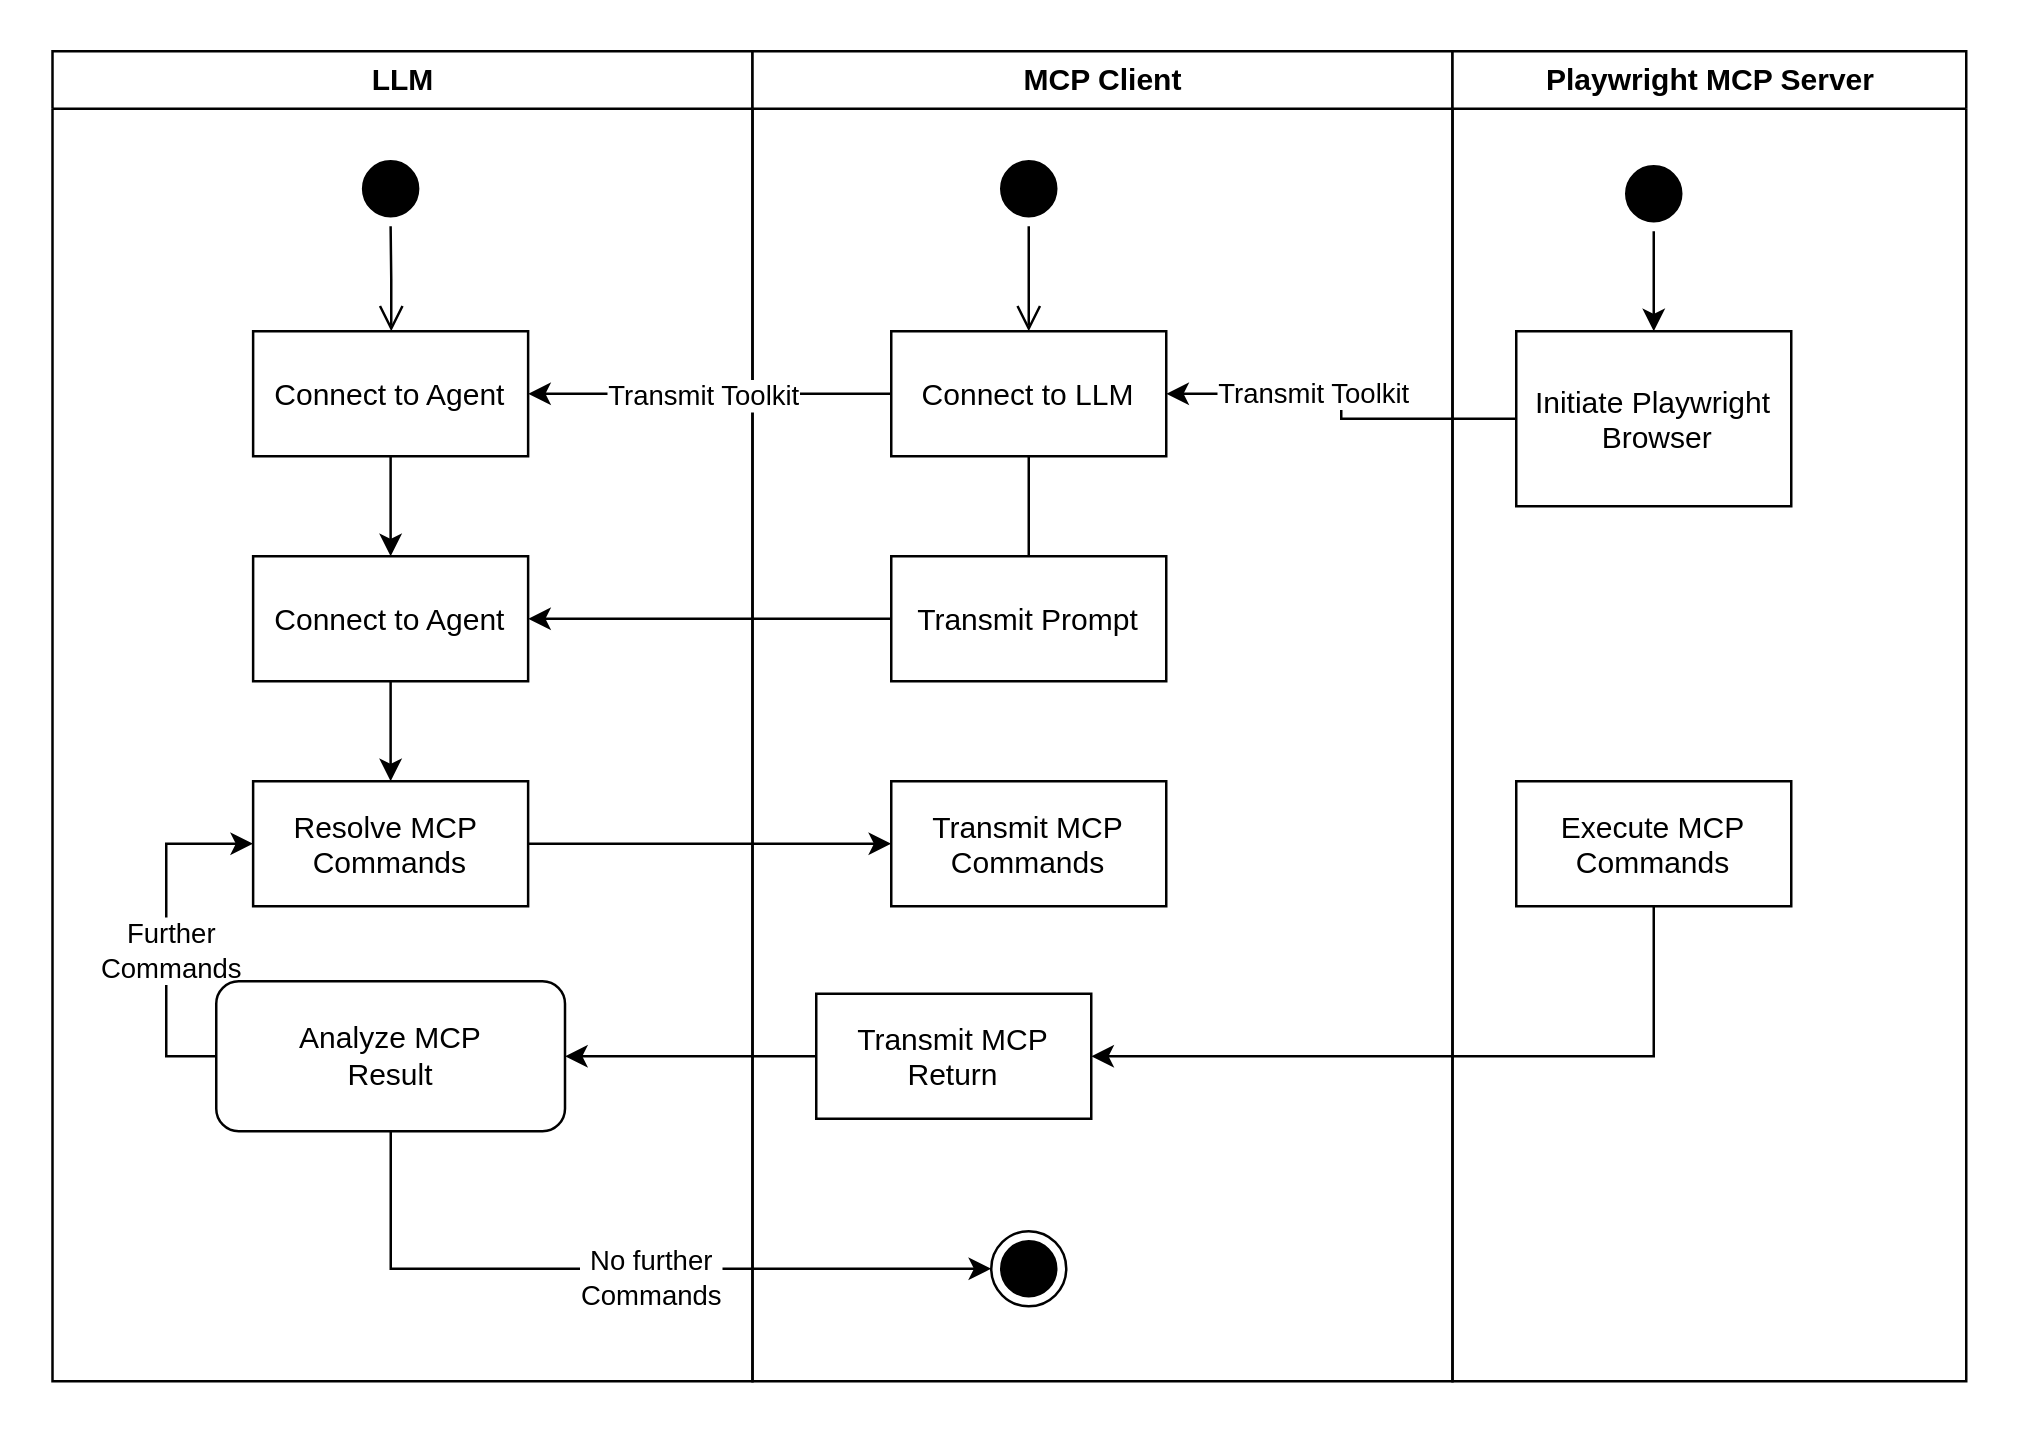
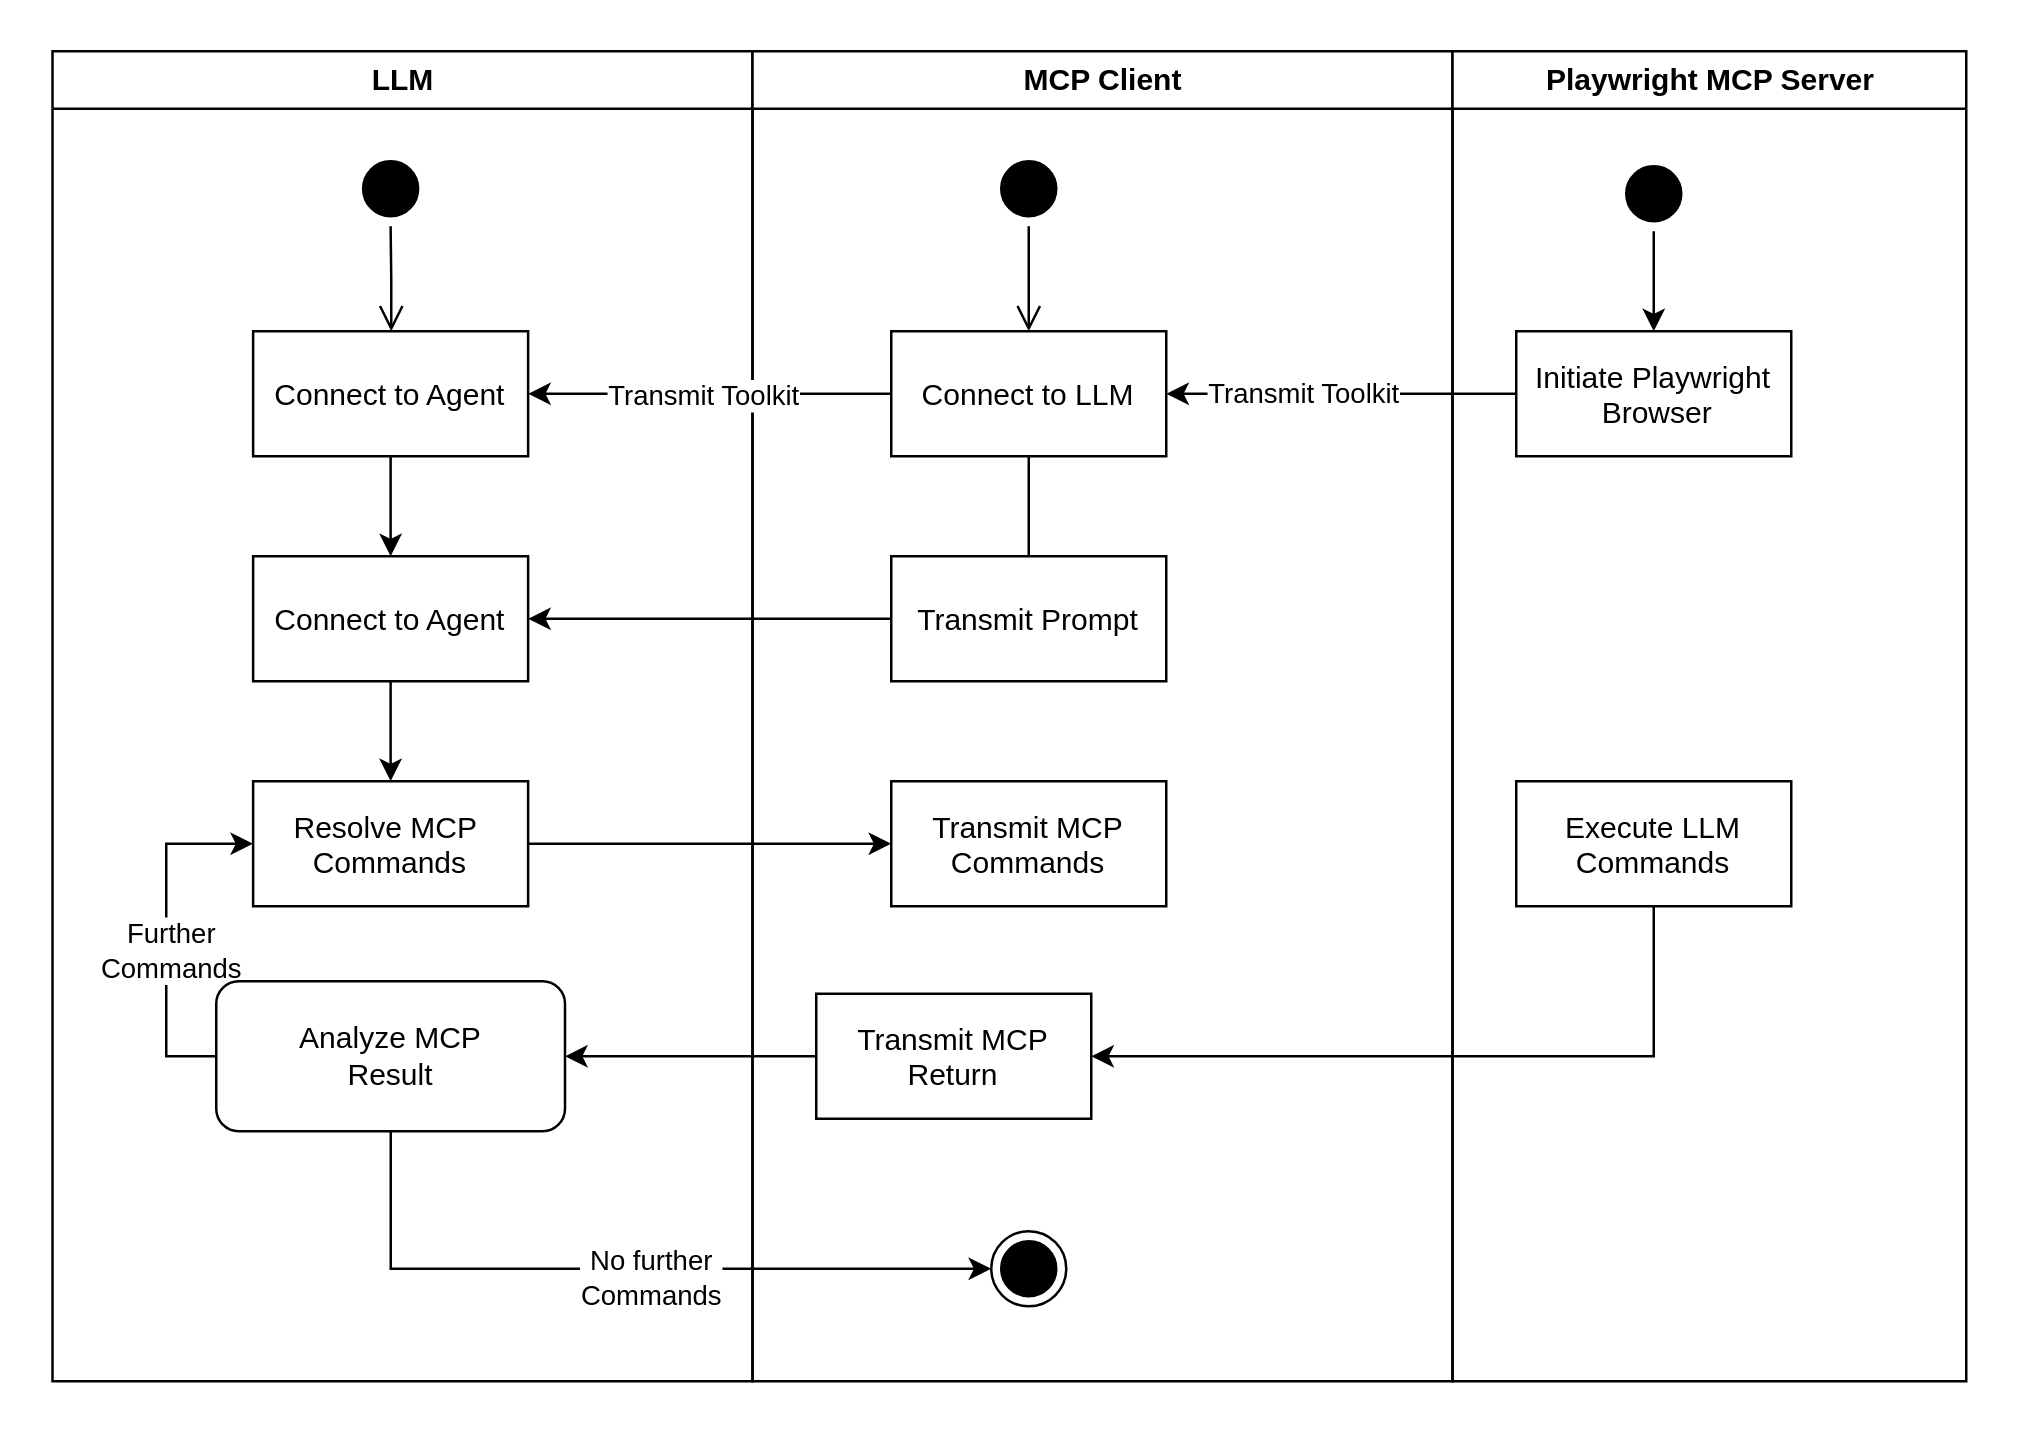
(1654, 419) -> (1654, 394)
(1653, 828) -> (1653, 828)
